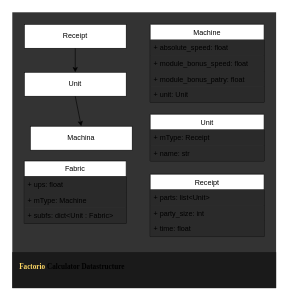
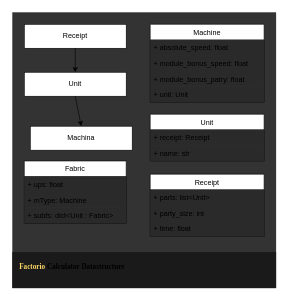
(182, 138) -> (185, 138)
